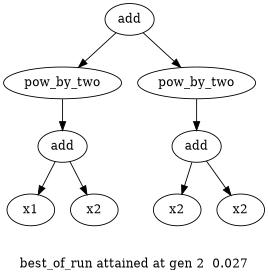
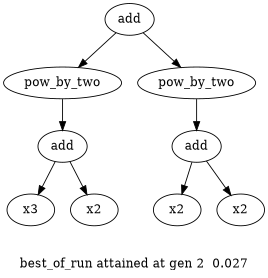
(31, 210) -> (31, 210)
